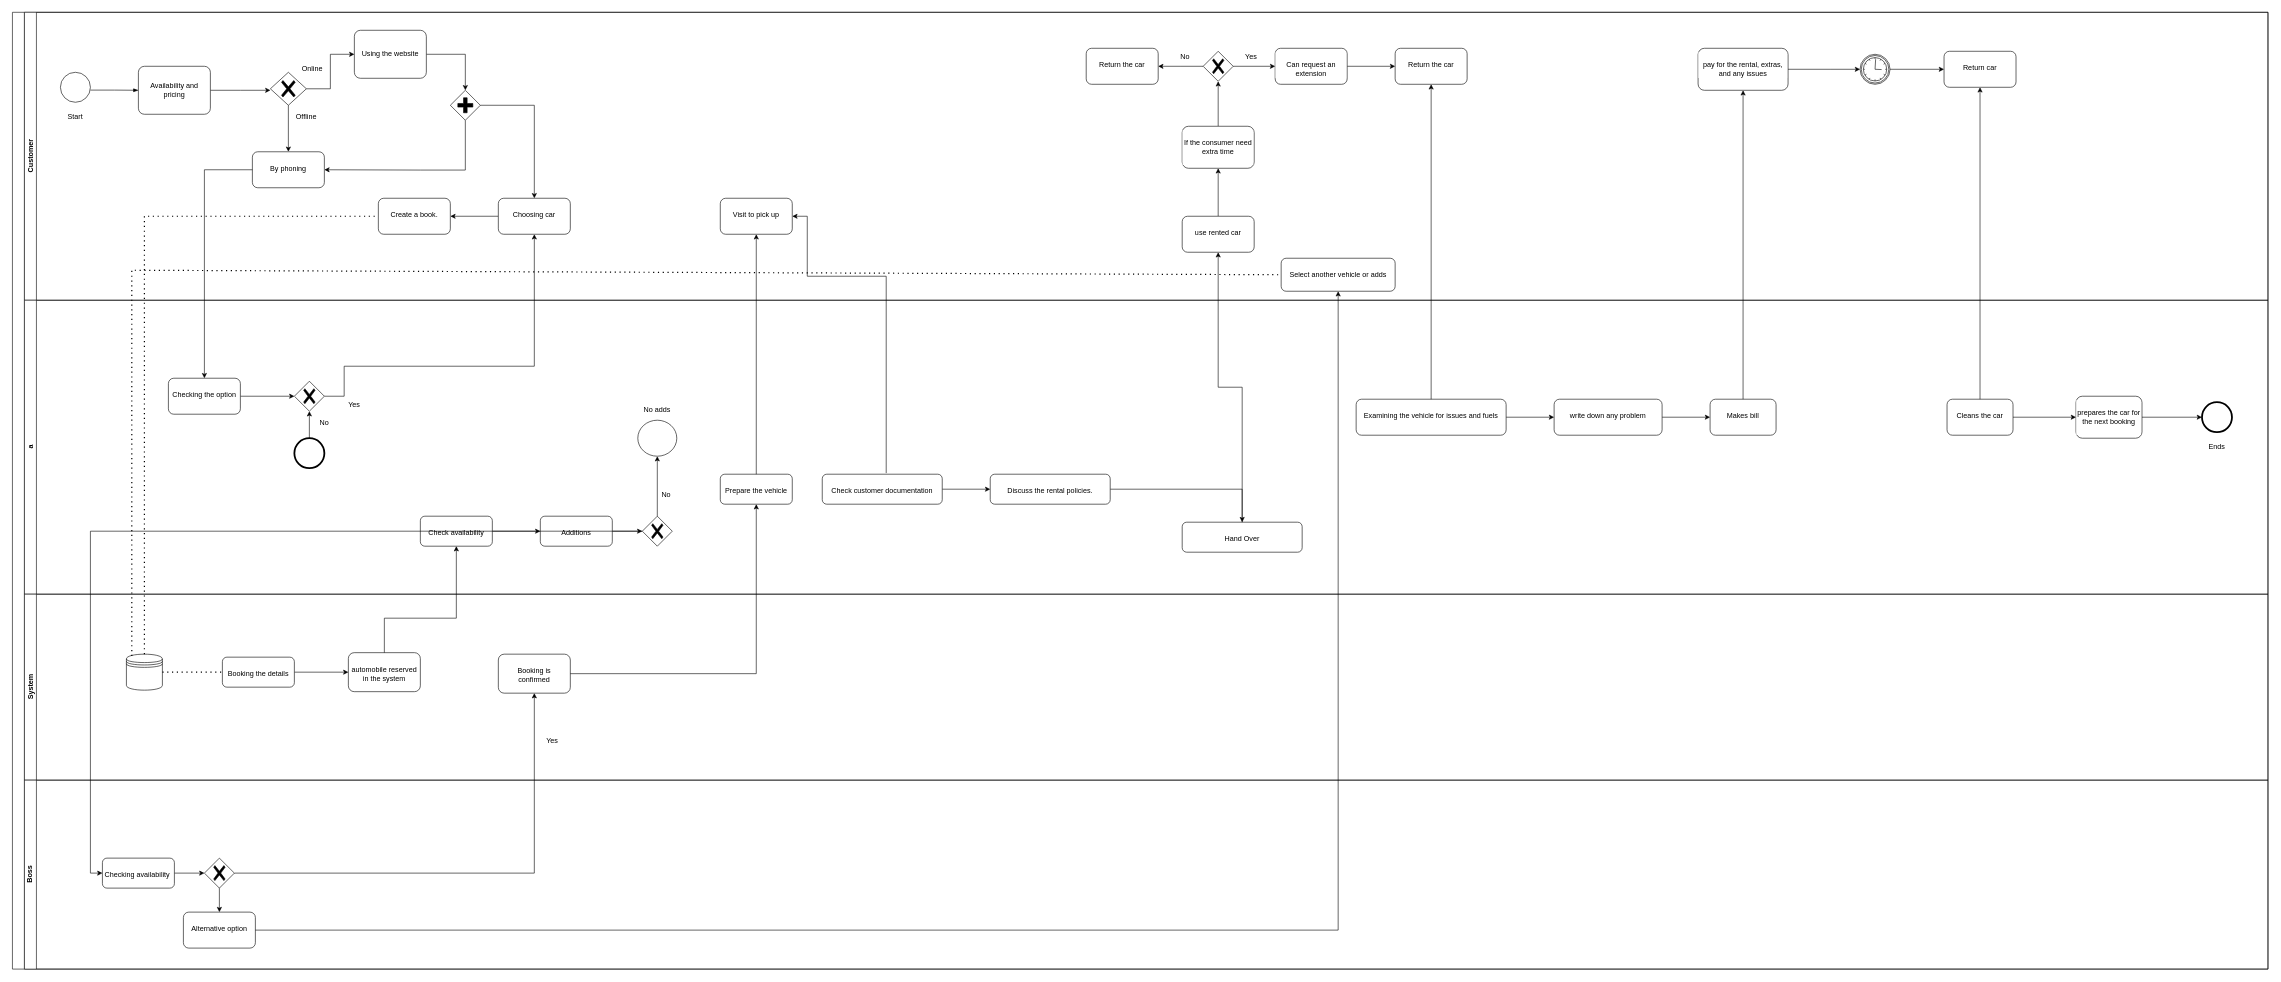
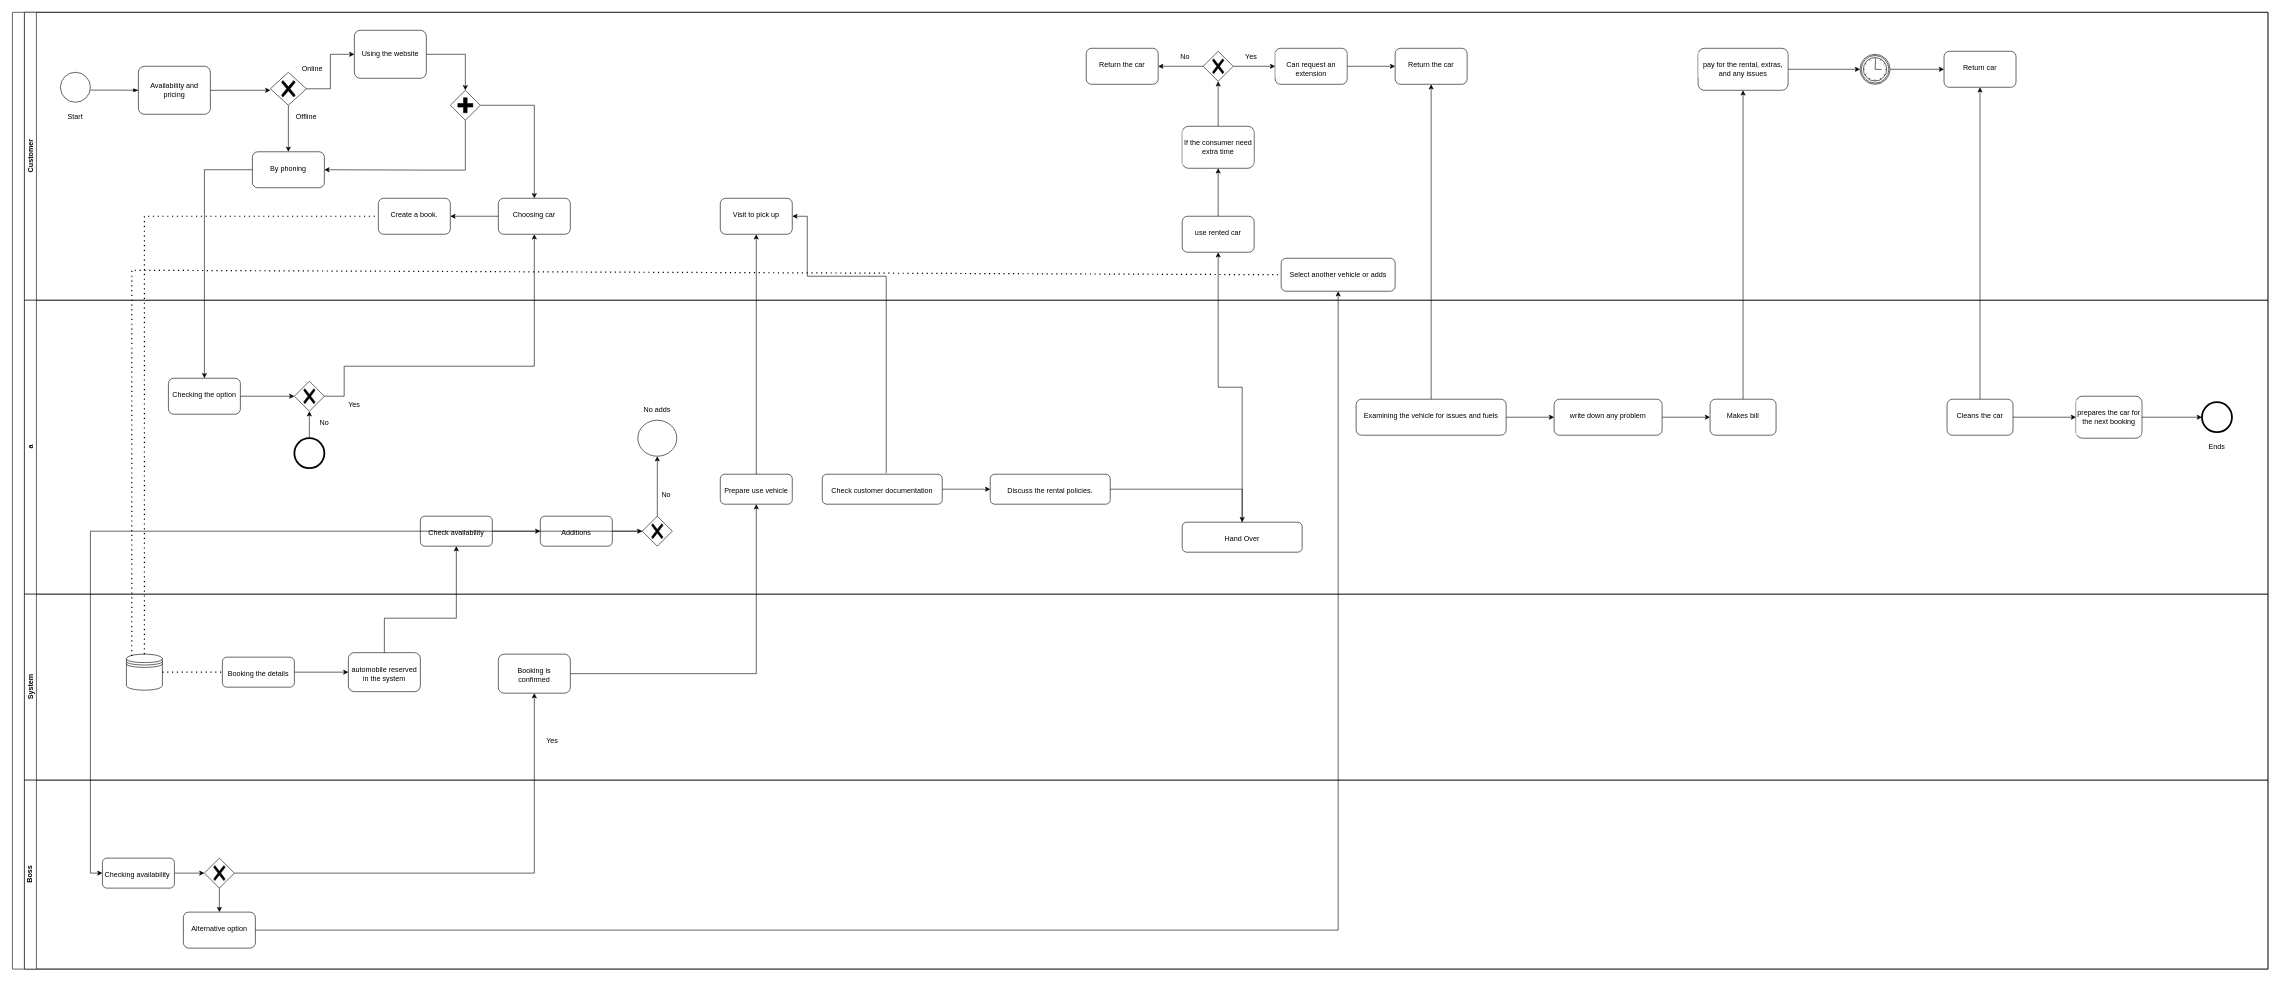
(756, 483) -> (756, 483)
